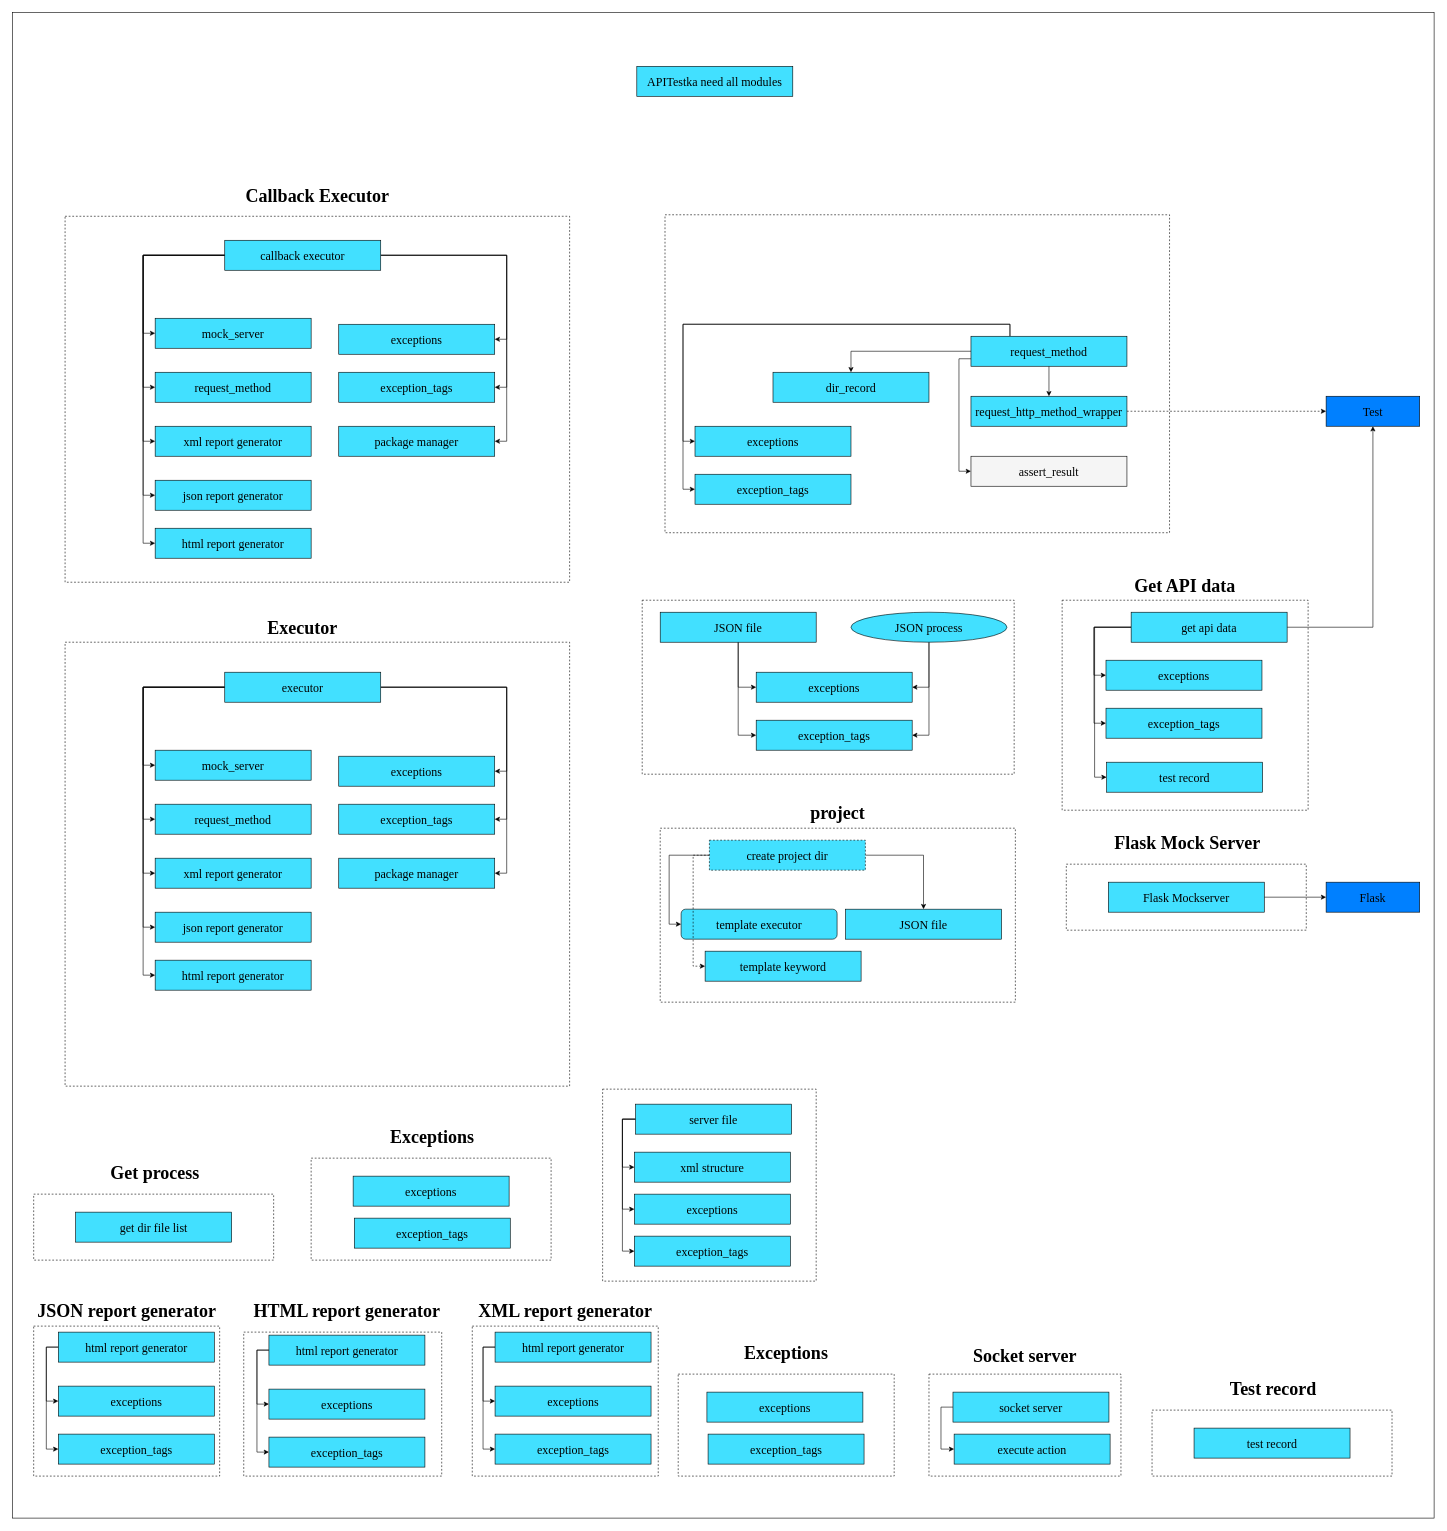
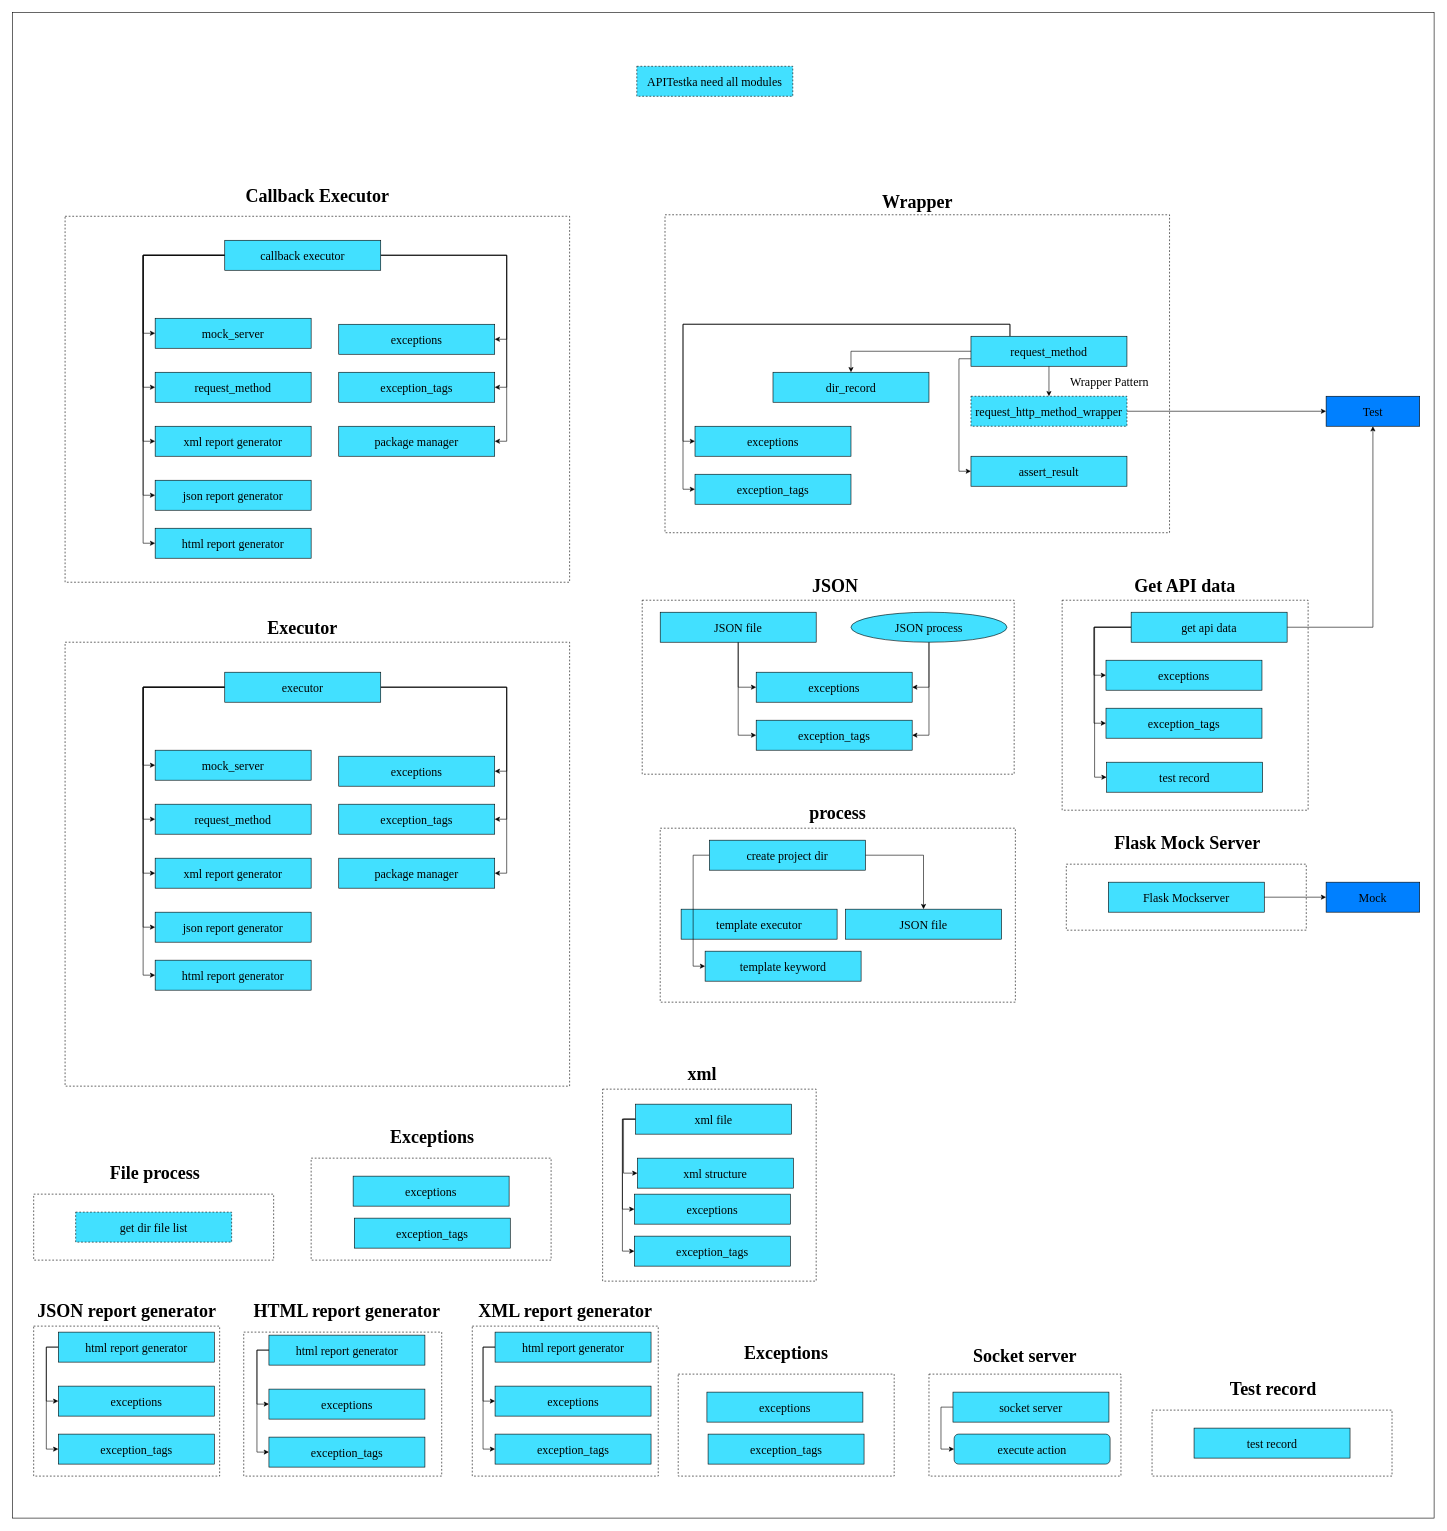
(715, 81) -> (715, 81)
none -> (917, 201)
none -> (1110, 381)
(1049, 411) -> (1049, 411)
(1224, 411) -> (1224, 411)
(1049, 471) -> (1049, 471)
none -> (835, 585)
(838, 813) -> (838, 813)
(669, 855) -> none
(788, 855) -> (788, 855)
(1373, 897) -> (1373, 897)
(693, 915) -> (693, 915)
(759, 924) -> (759, 924)
none -> (702, 1074)
(714, 1119) -> (714, 1119)
(713, 1167) -> (716, 1173)
(155, 1173) -> (155, 1173)
(154, 1227) -> (154, 1227)
(1032, 1449) -> (1032, 1449)
